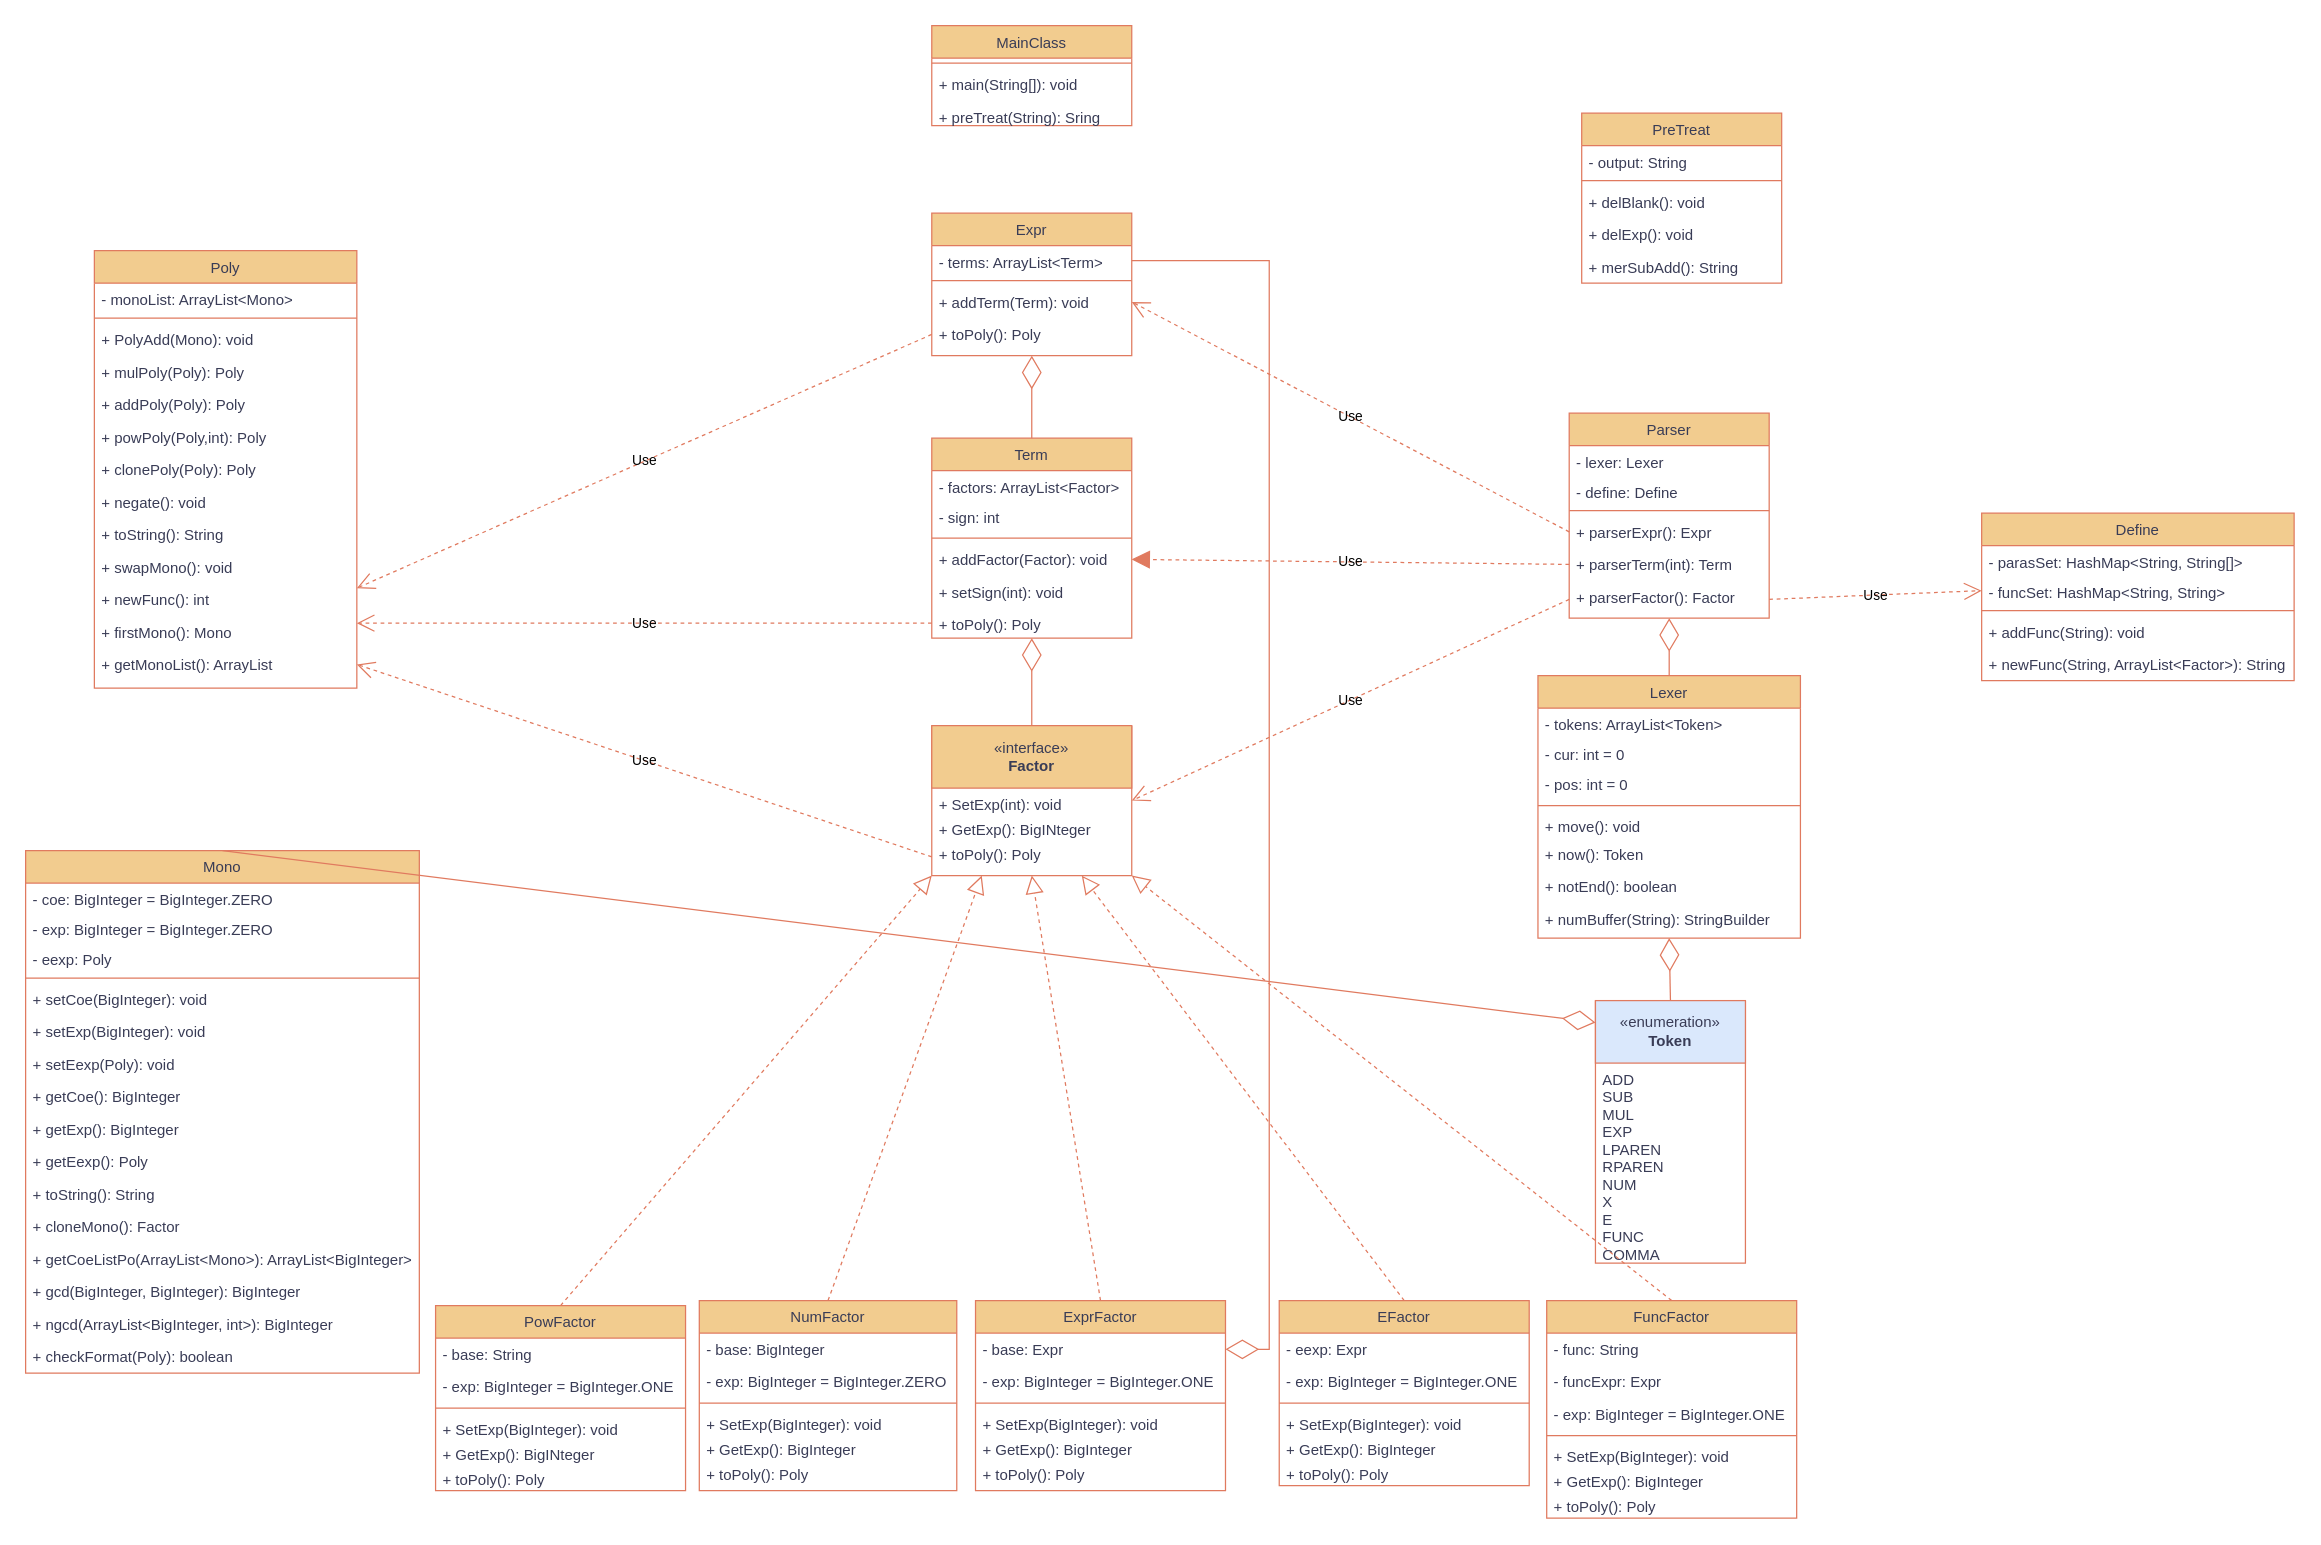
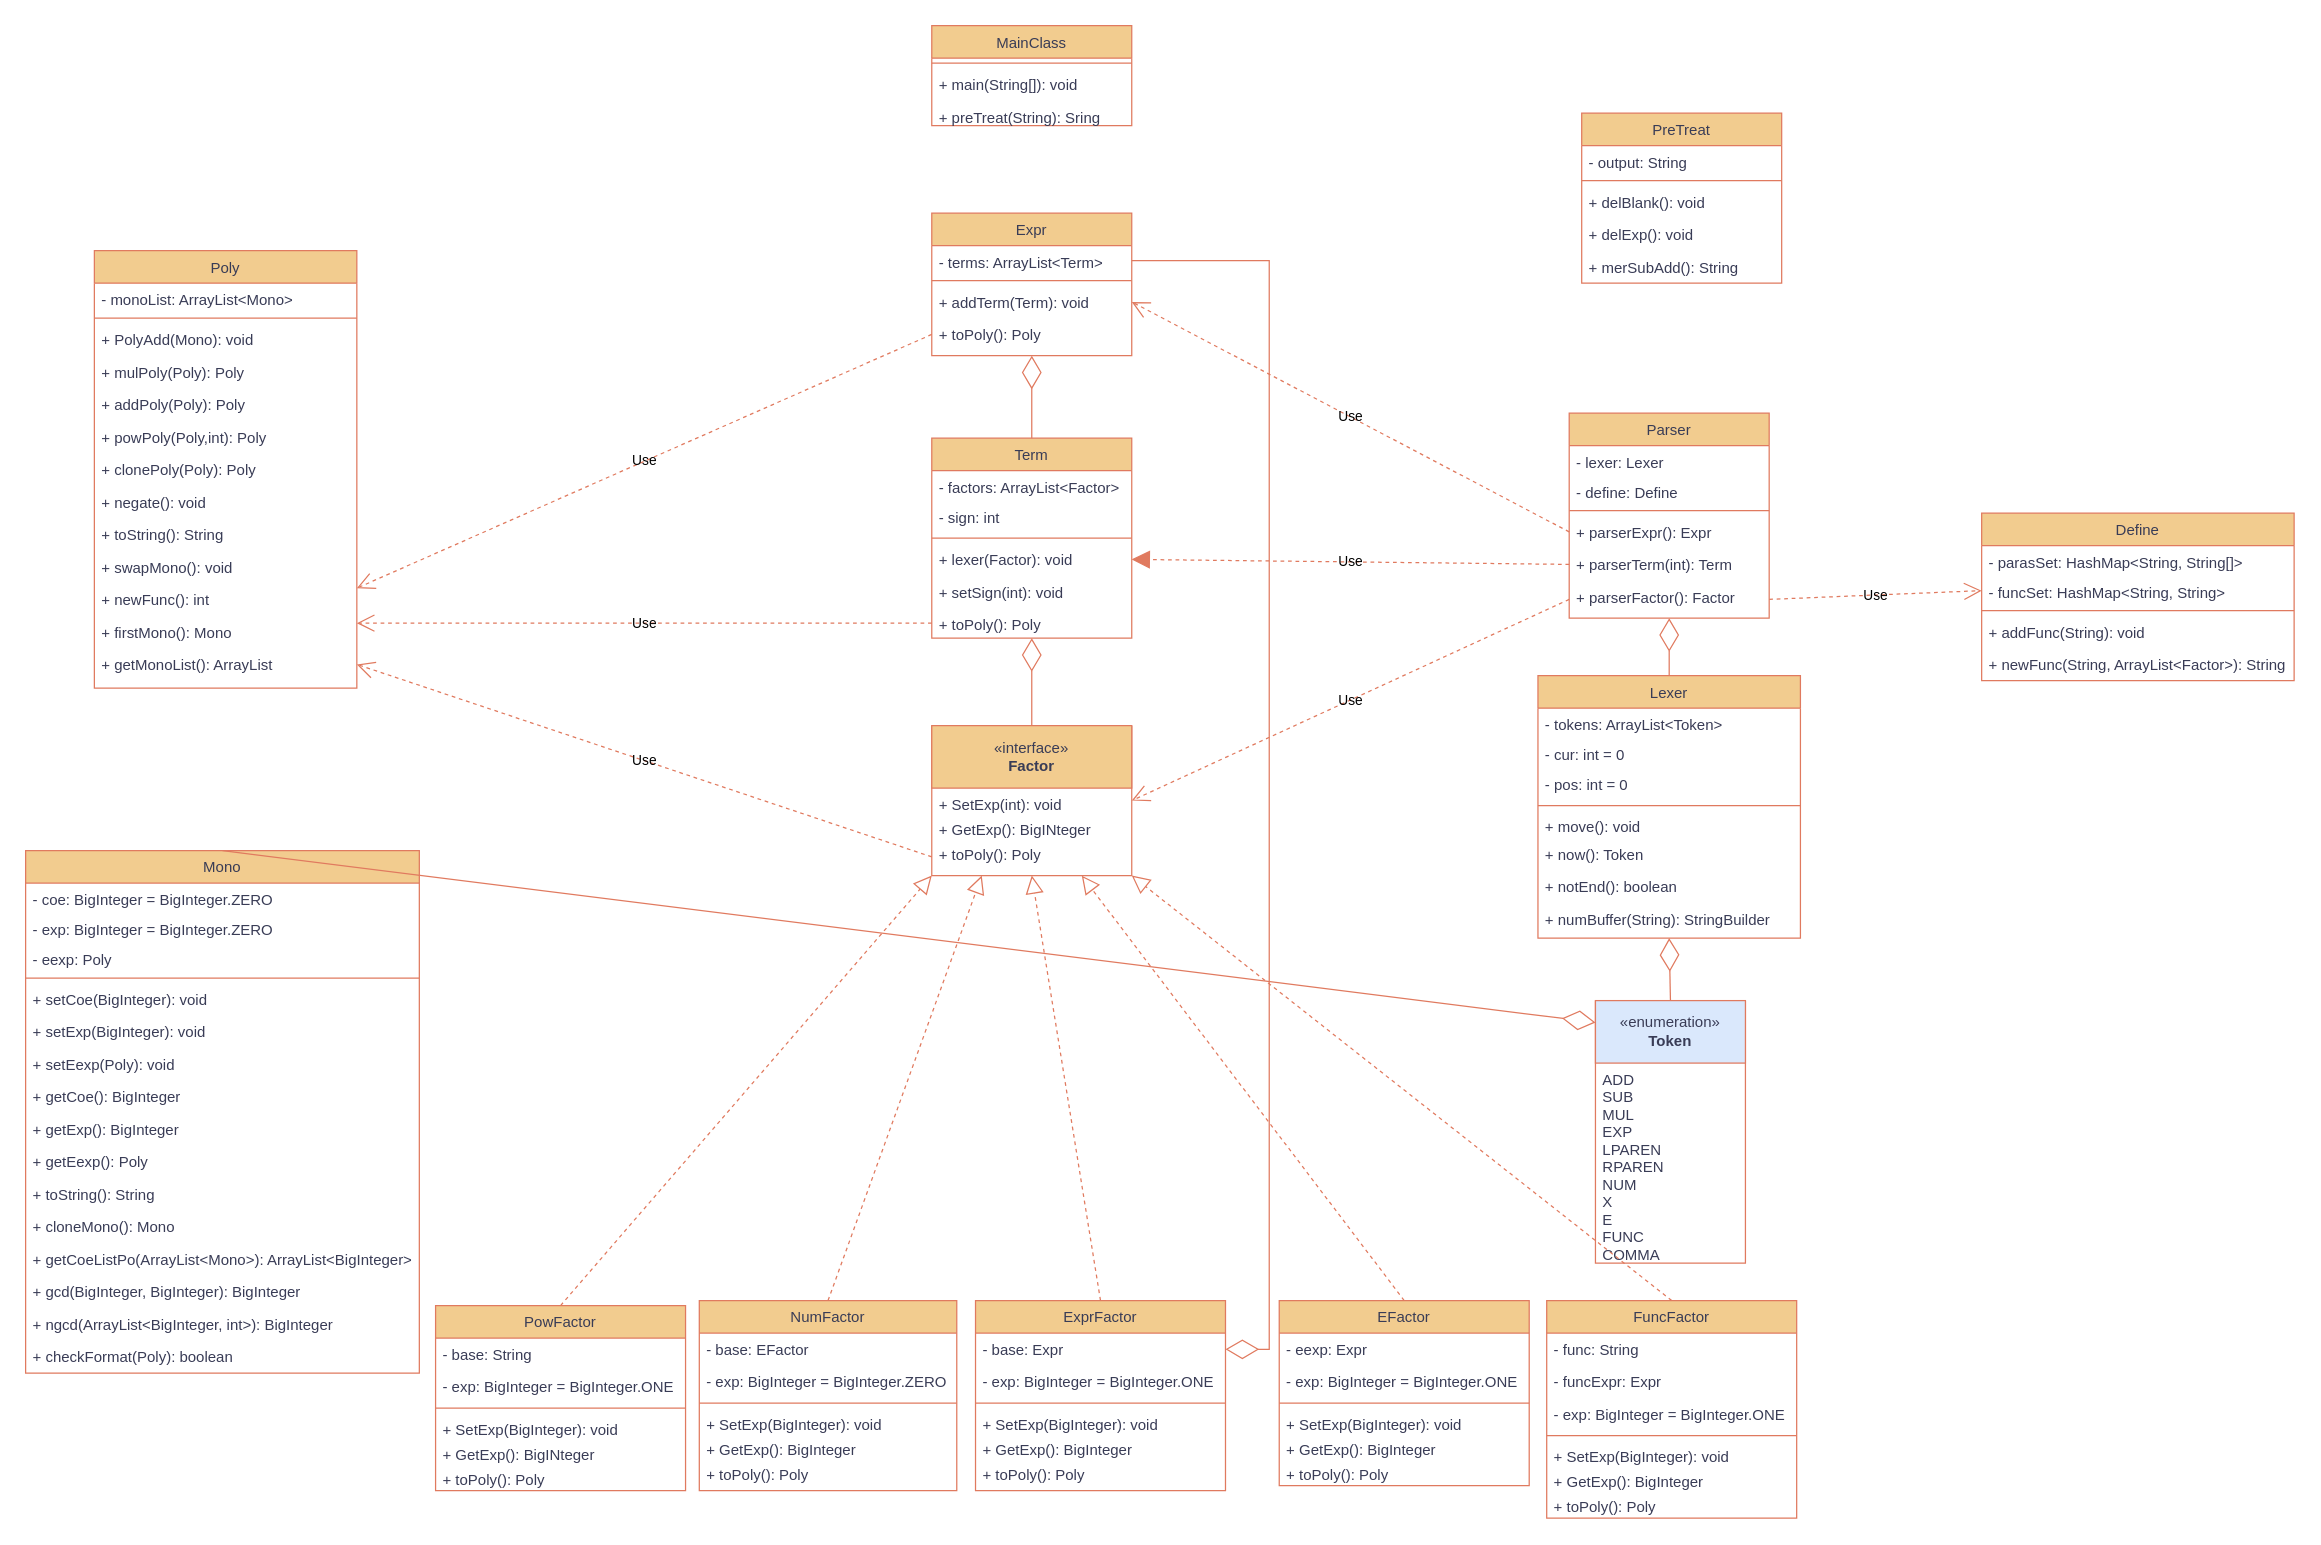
(1036, 560) -> (1017, 560)
(113, 1228) -> (105, 1228)
(774, 1350) -> (763, 1350)
